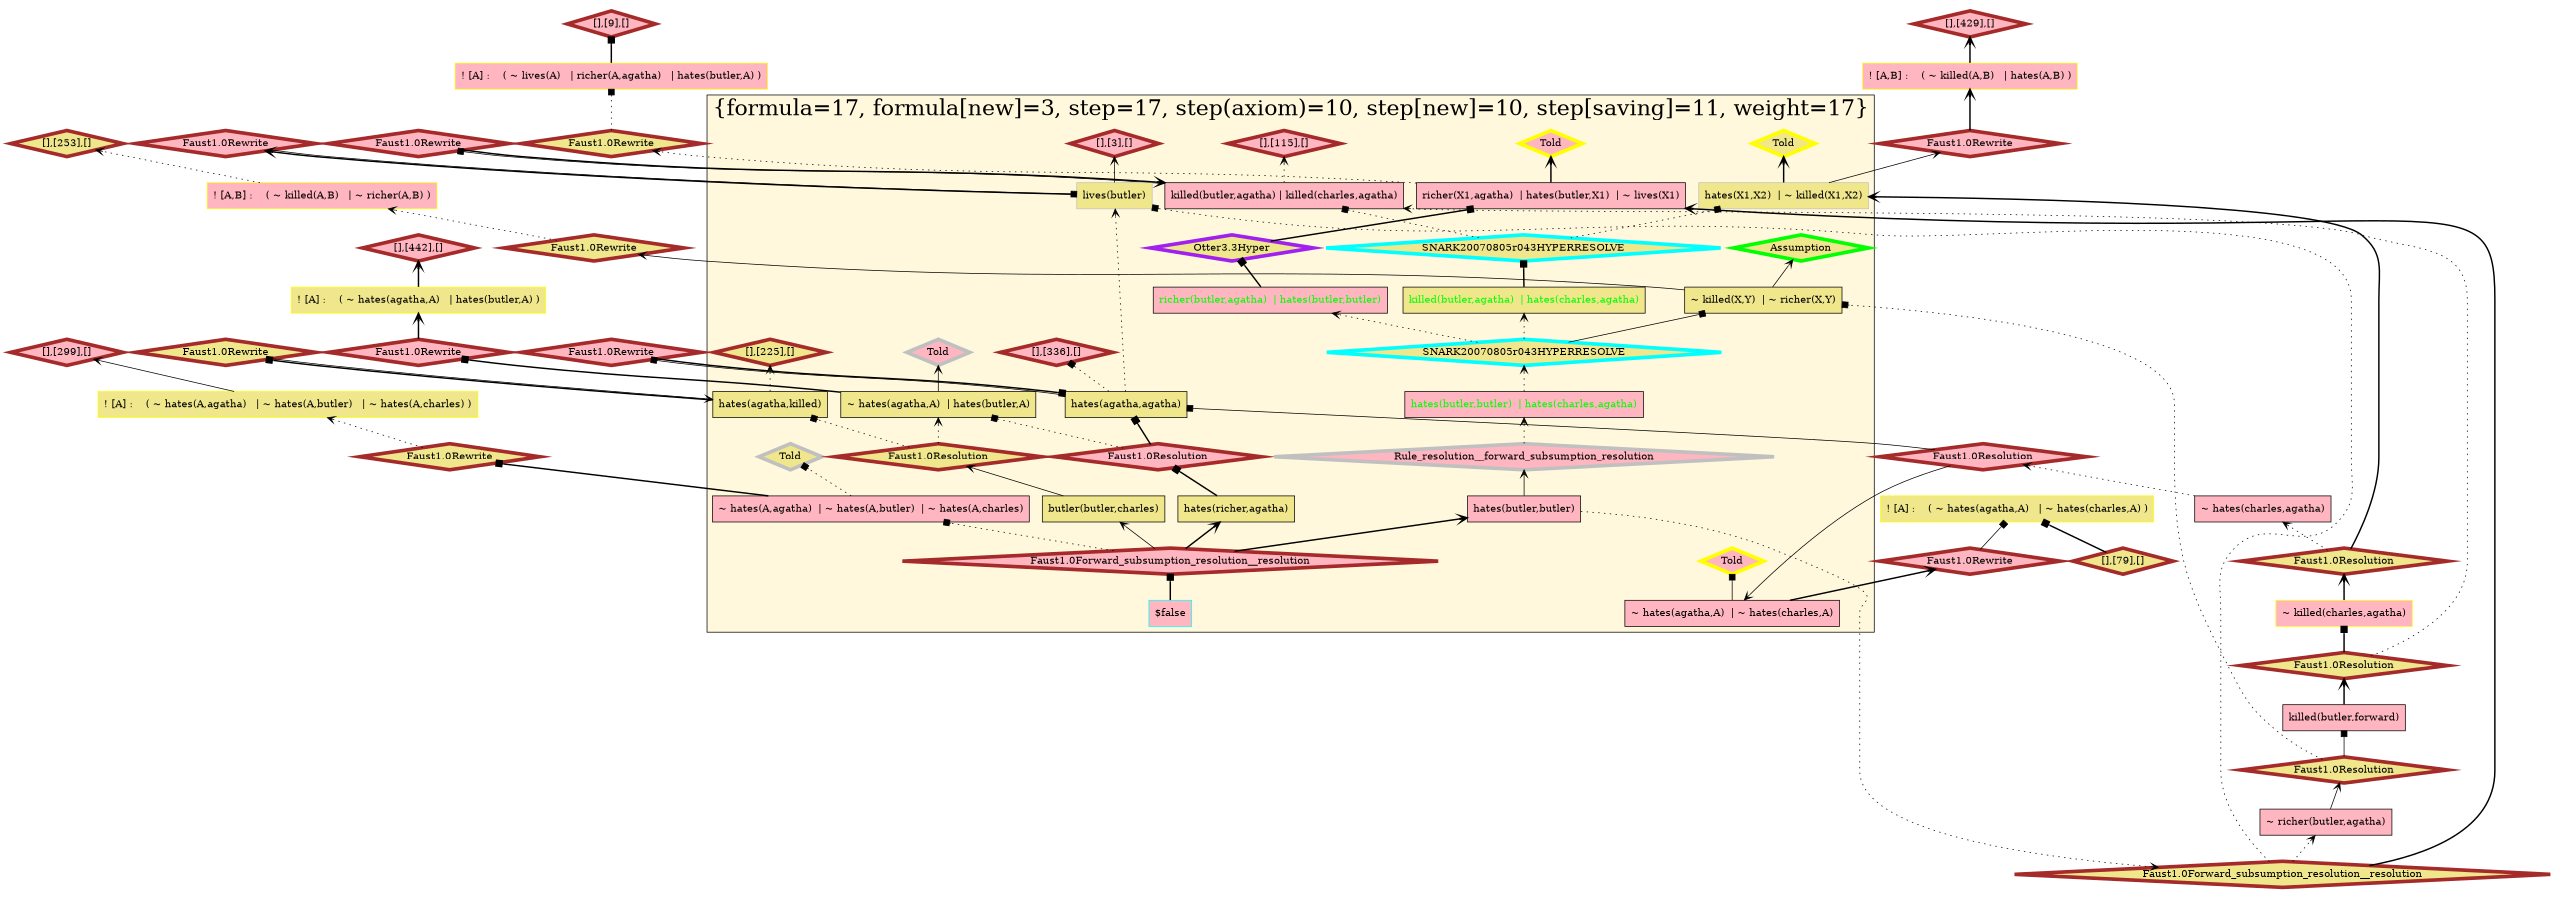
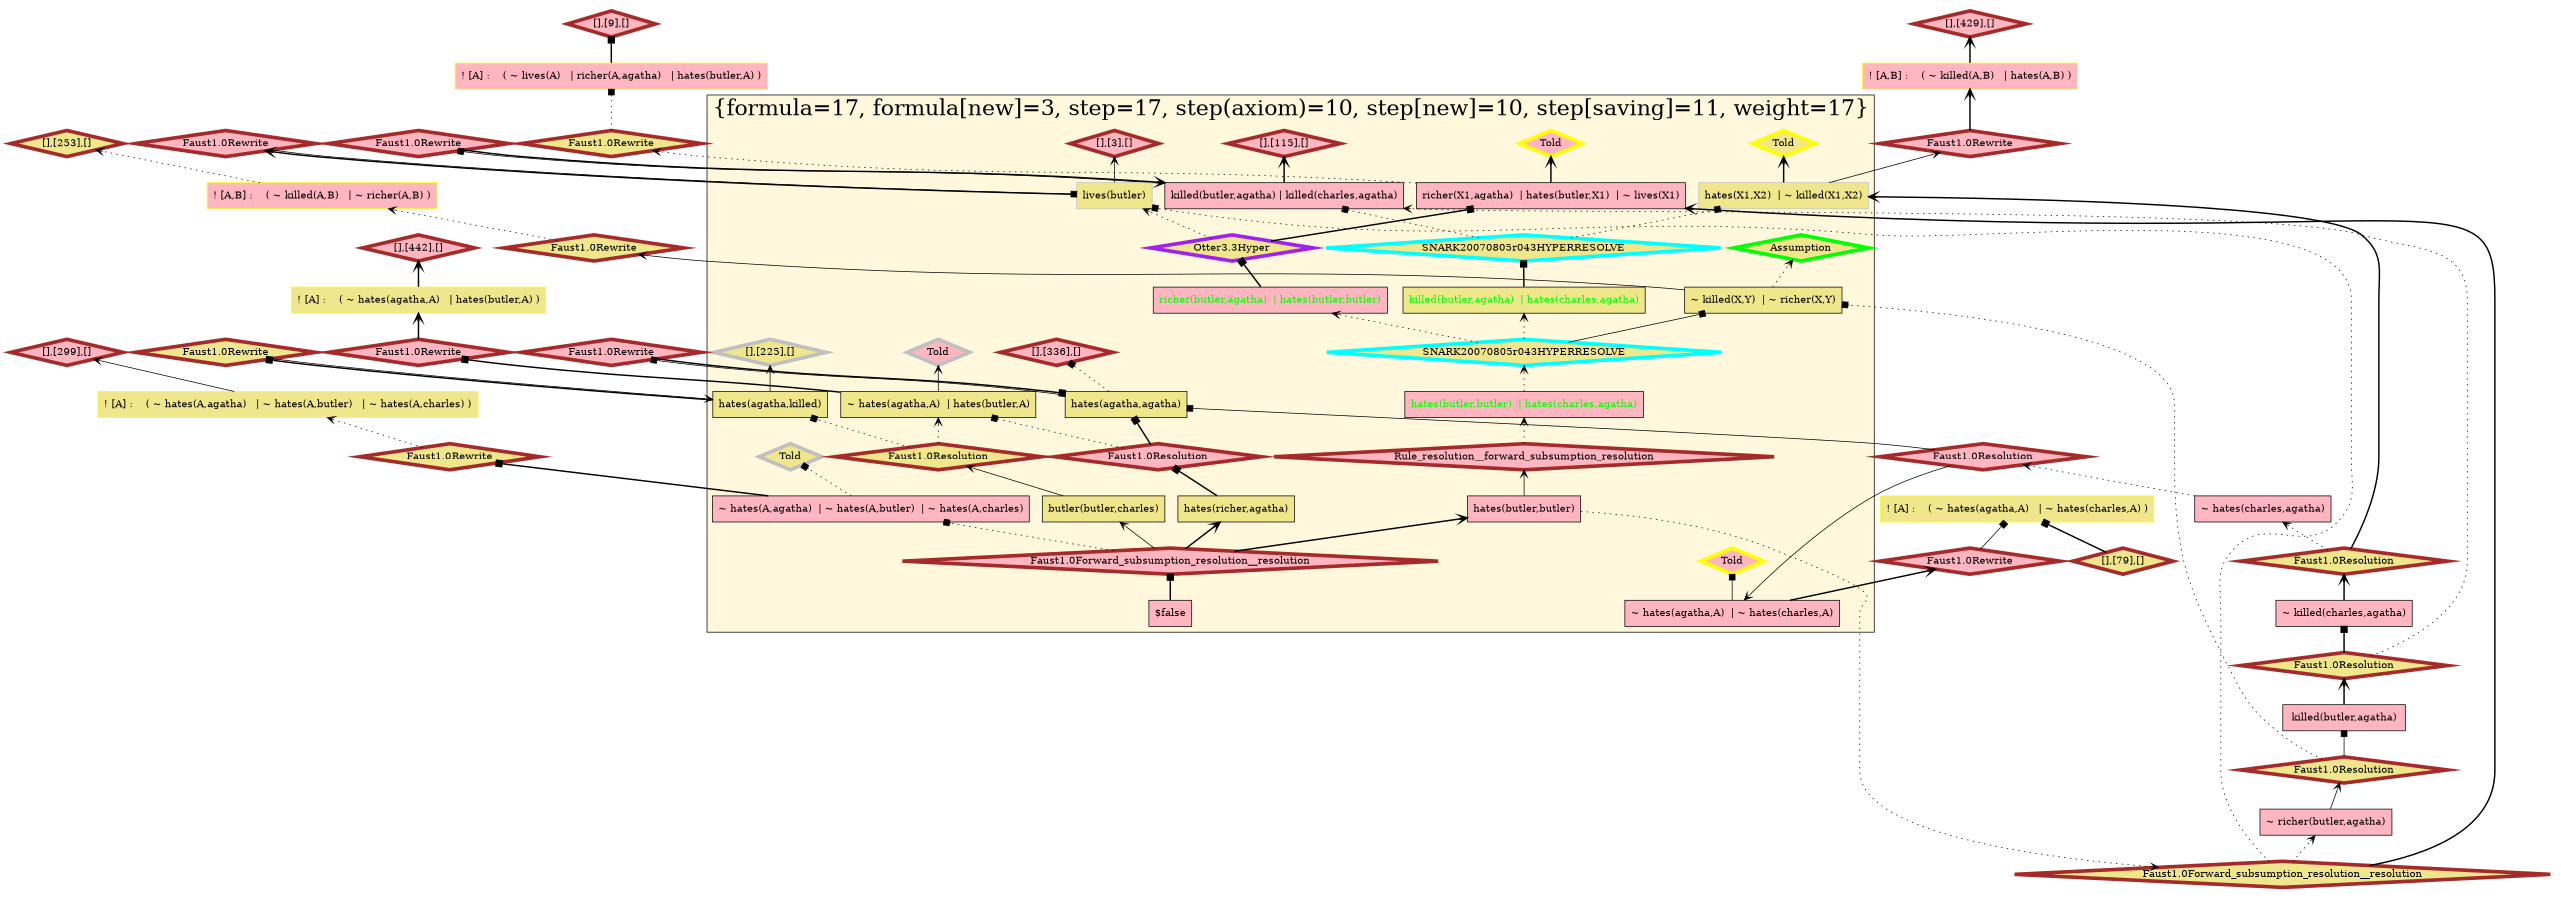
(1284, 172) -> (1284, 172)
(1781, 276) -> (1781, 276)
(1120, 304) -> (1180, 225)
(770, 352) -> (770, 352)
(770, 381) -> (770, 381)
(1524, 457) -> (1524, 457)
(1170, 613) -> (1170, 613)
(2344, 613) -> (2344, 613)
(2344, 718) -> (2344, 718)
